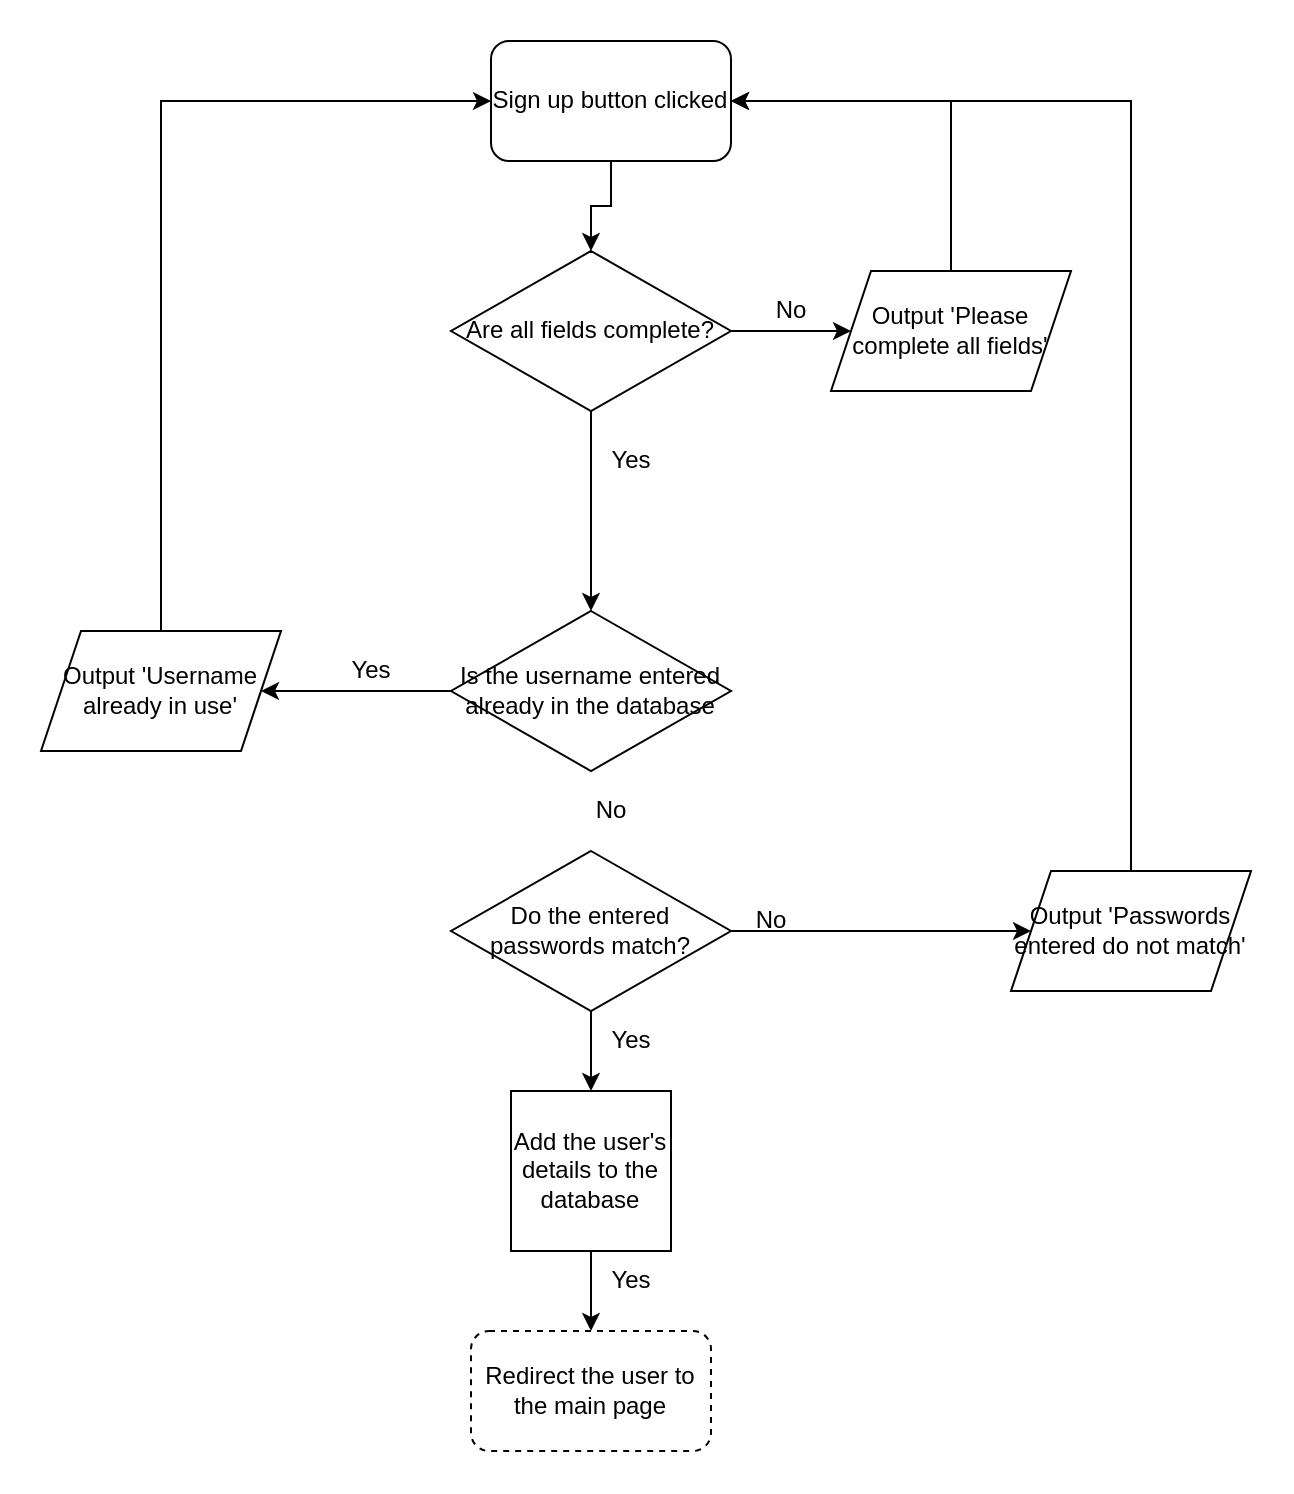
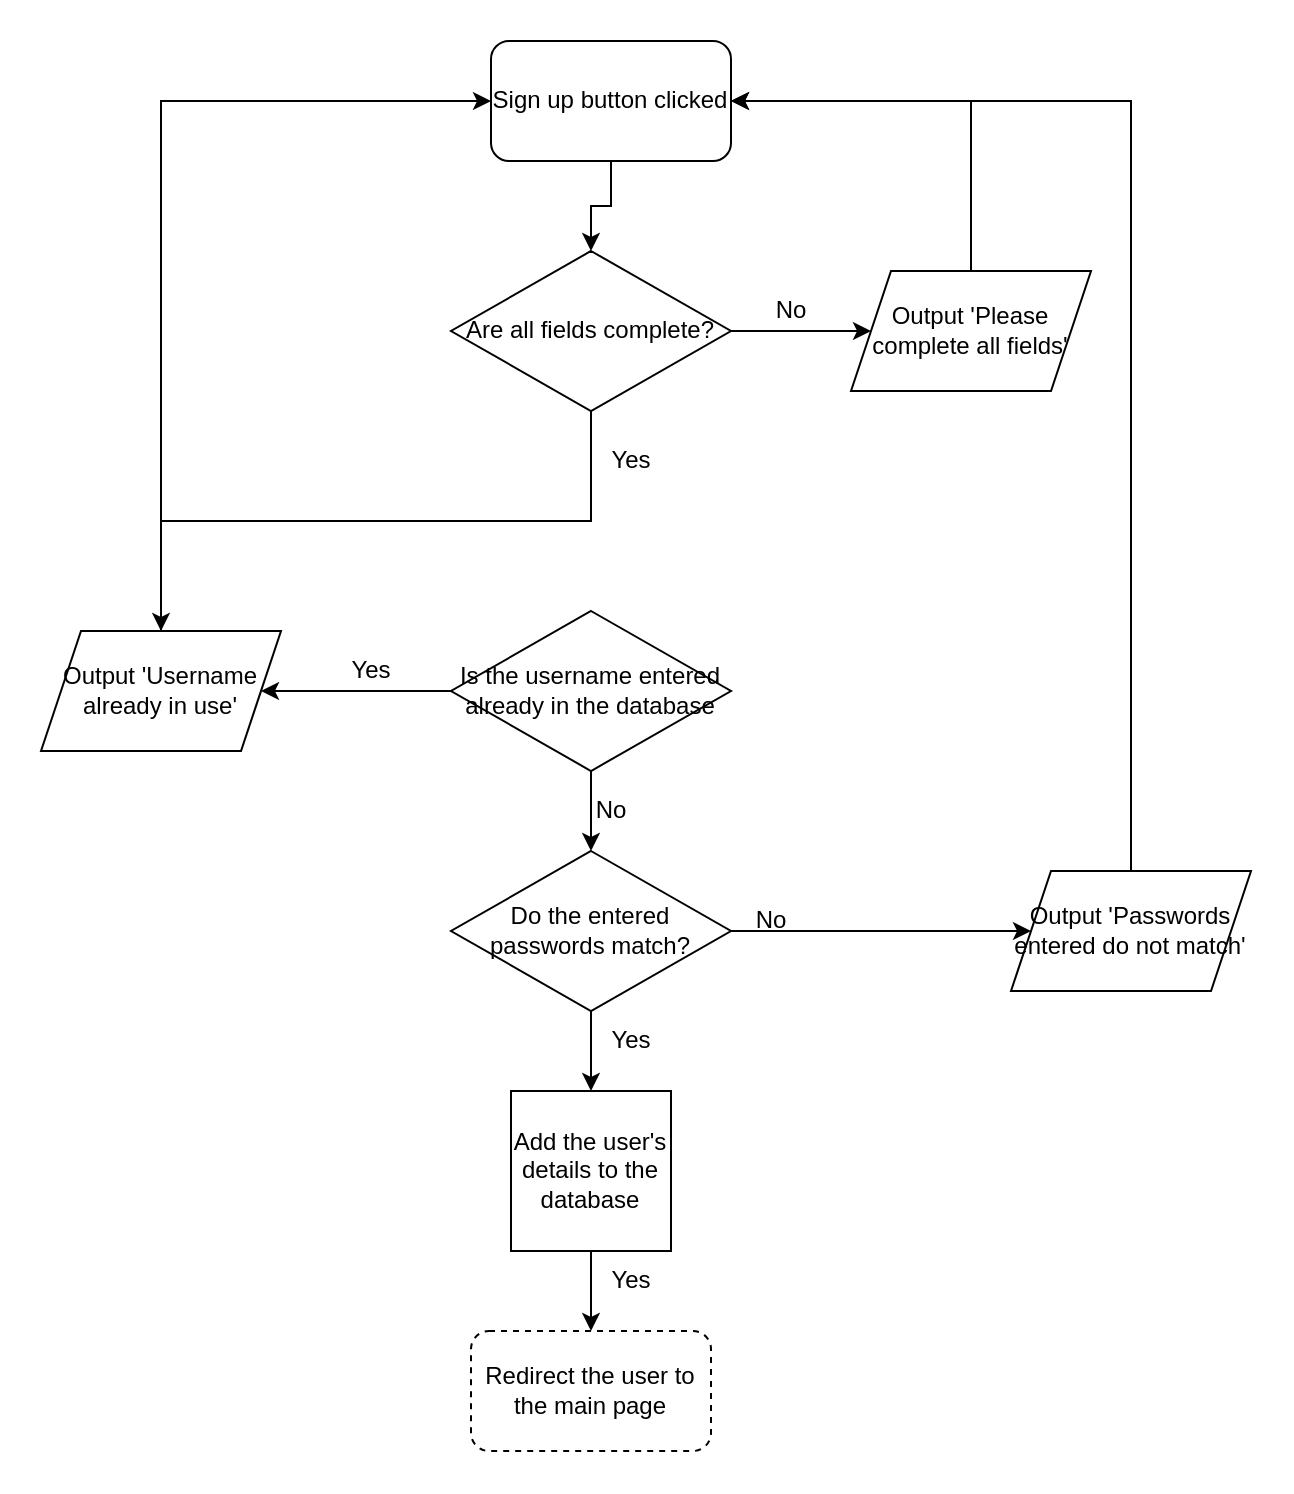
(951, 331) -> (971, 331)
(591, 558) -> (379, 521)
none -> (591, 804)
